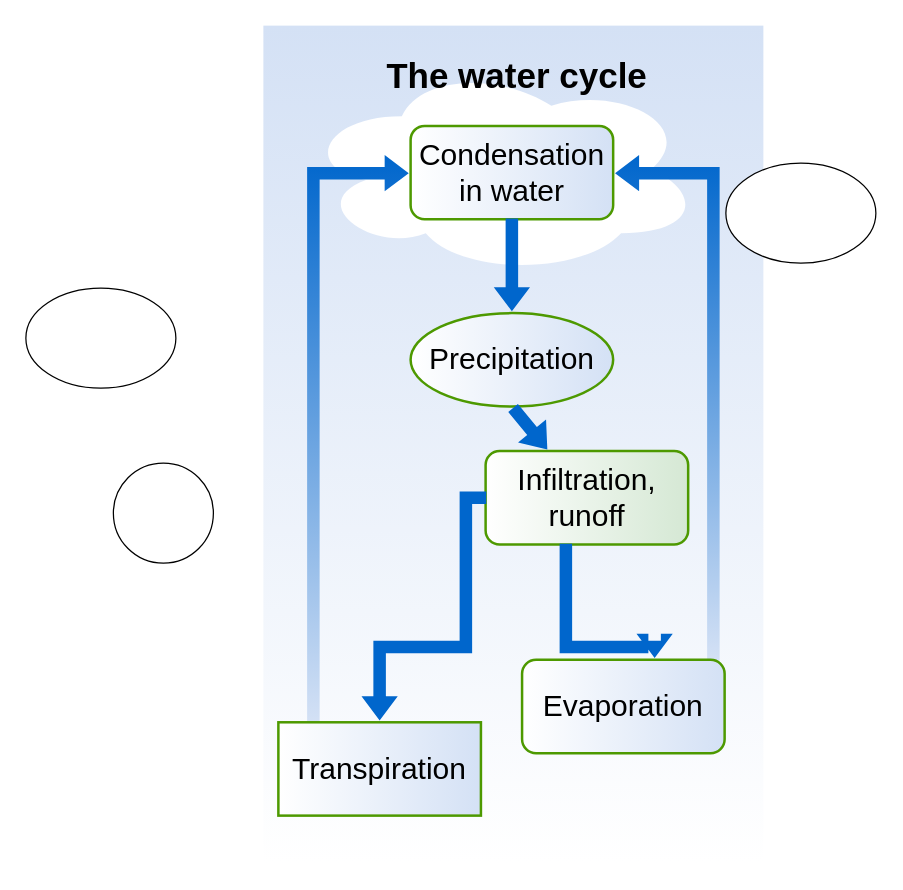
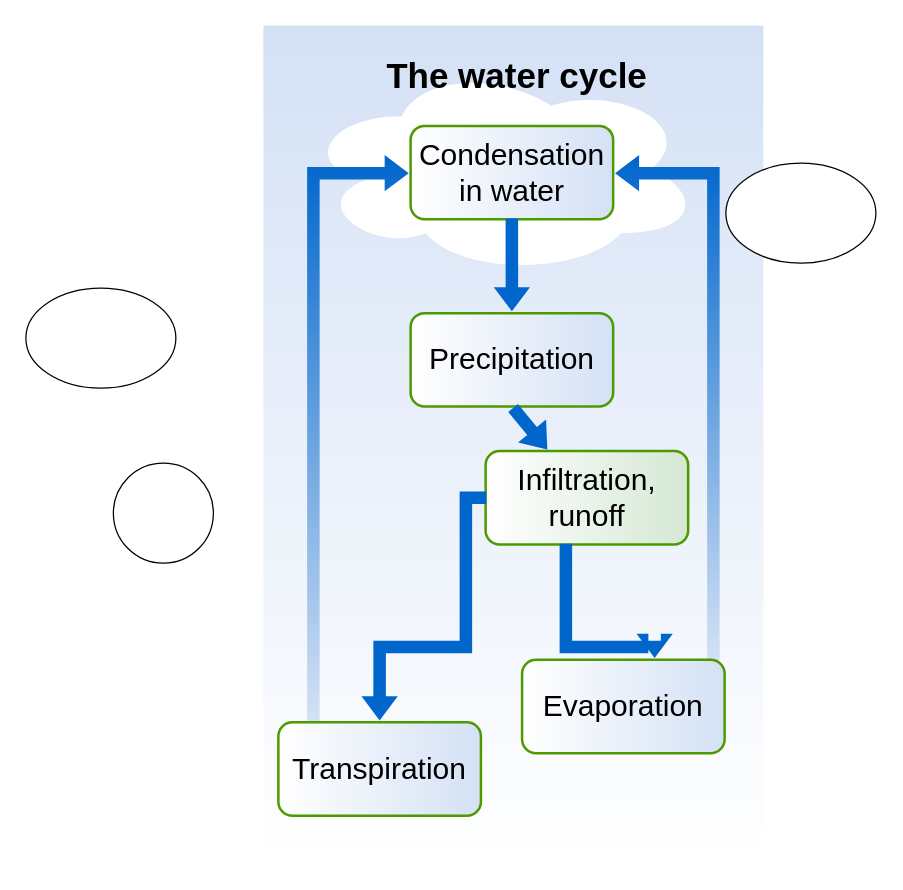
(512, 360) -> (512, 360)
(379, 769) -> (379, 769)
